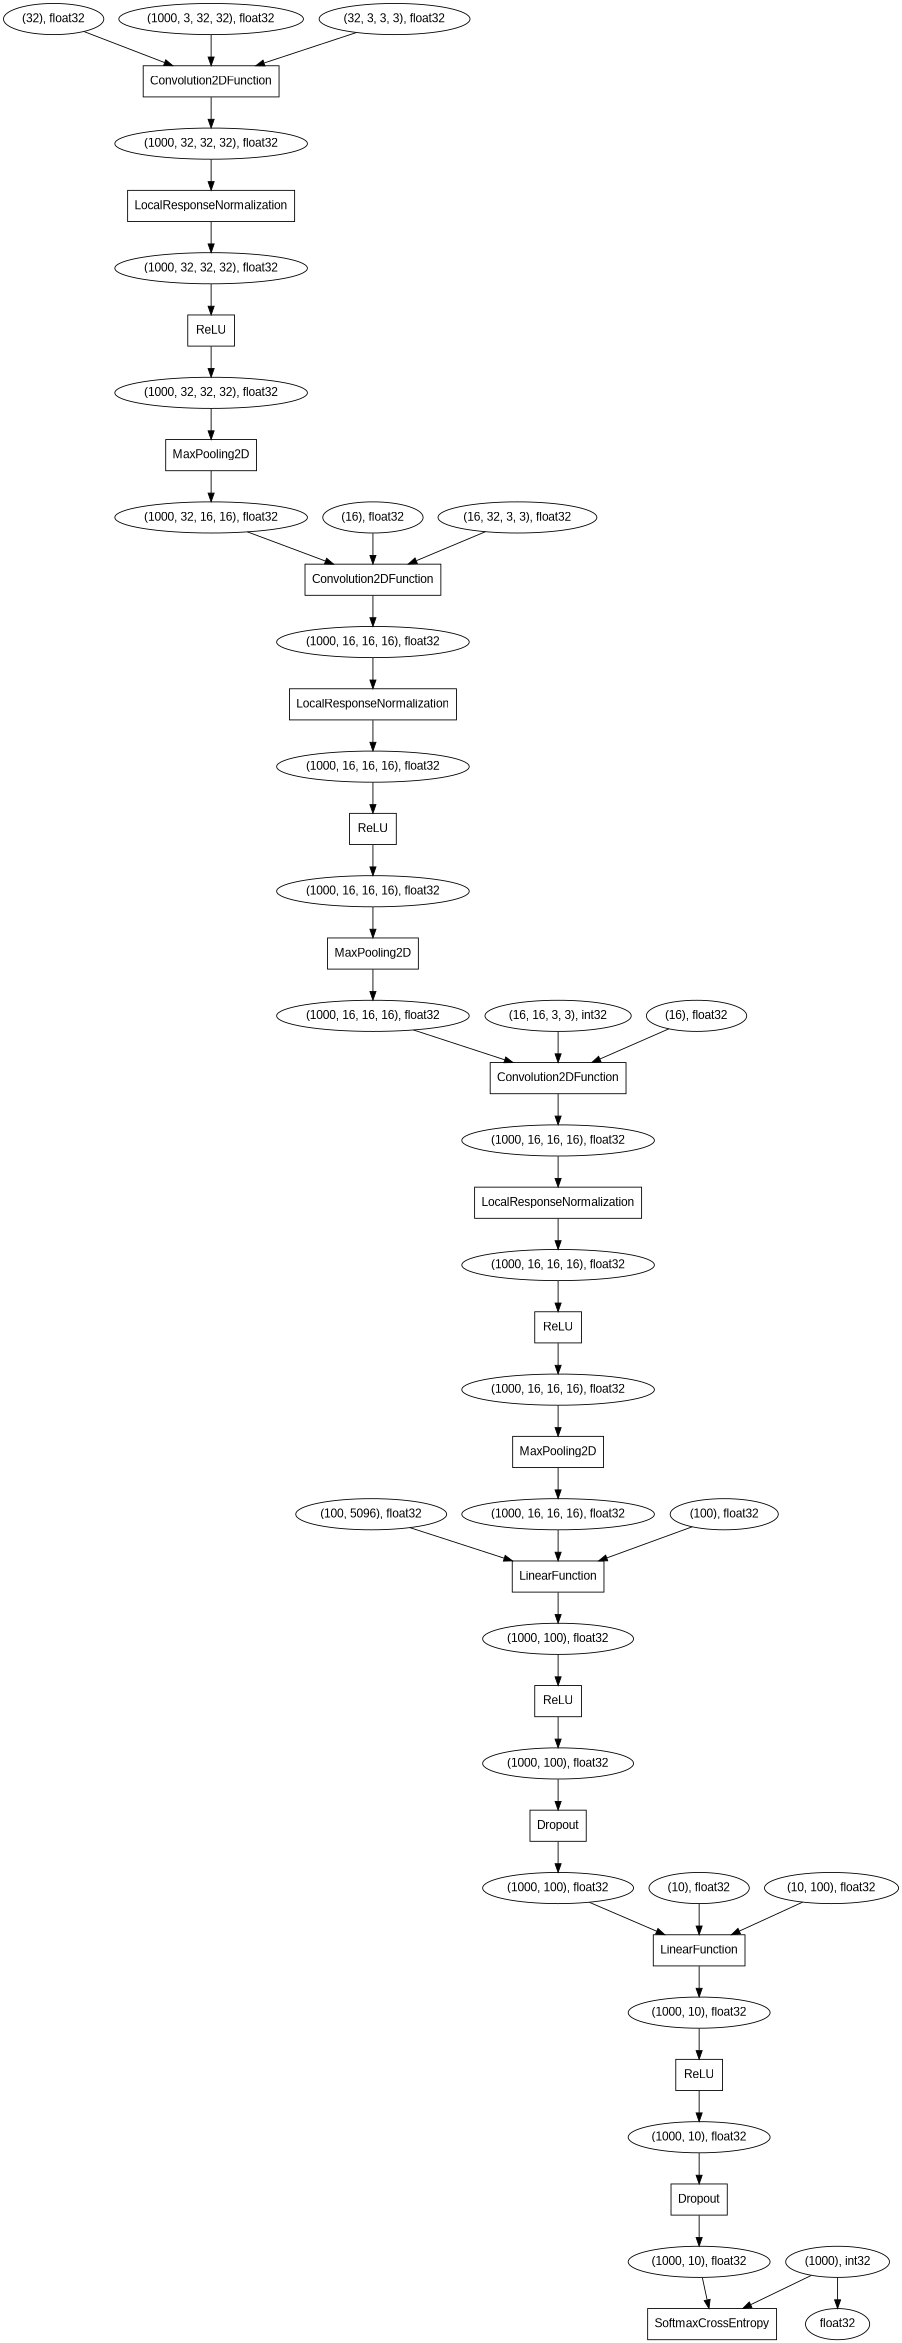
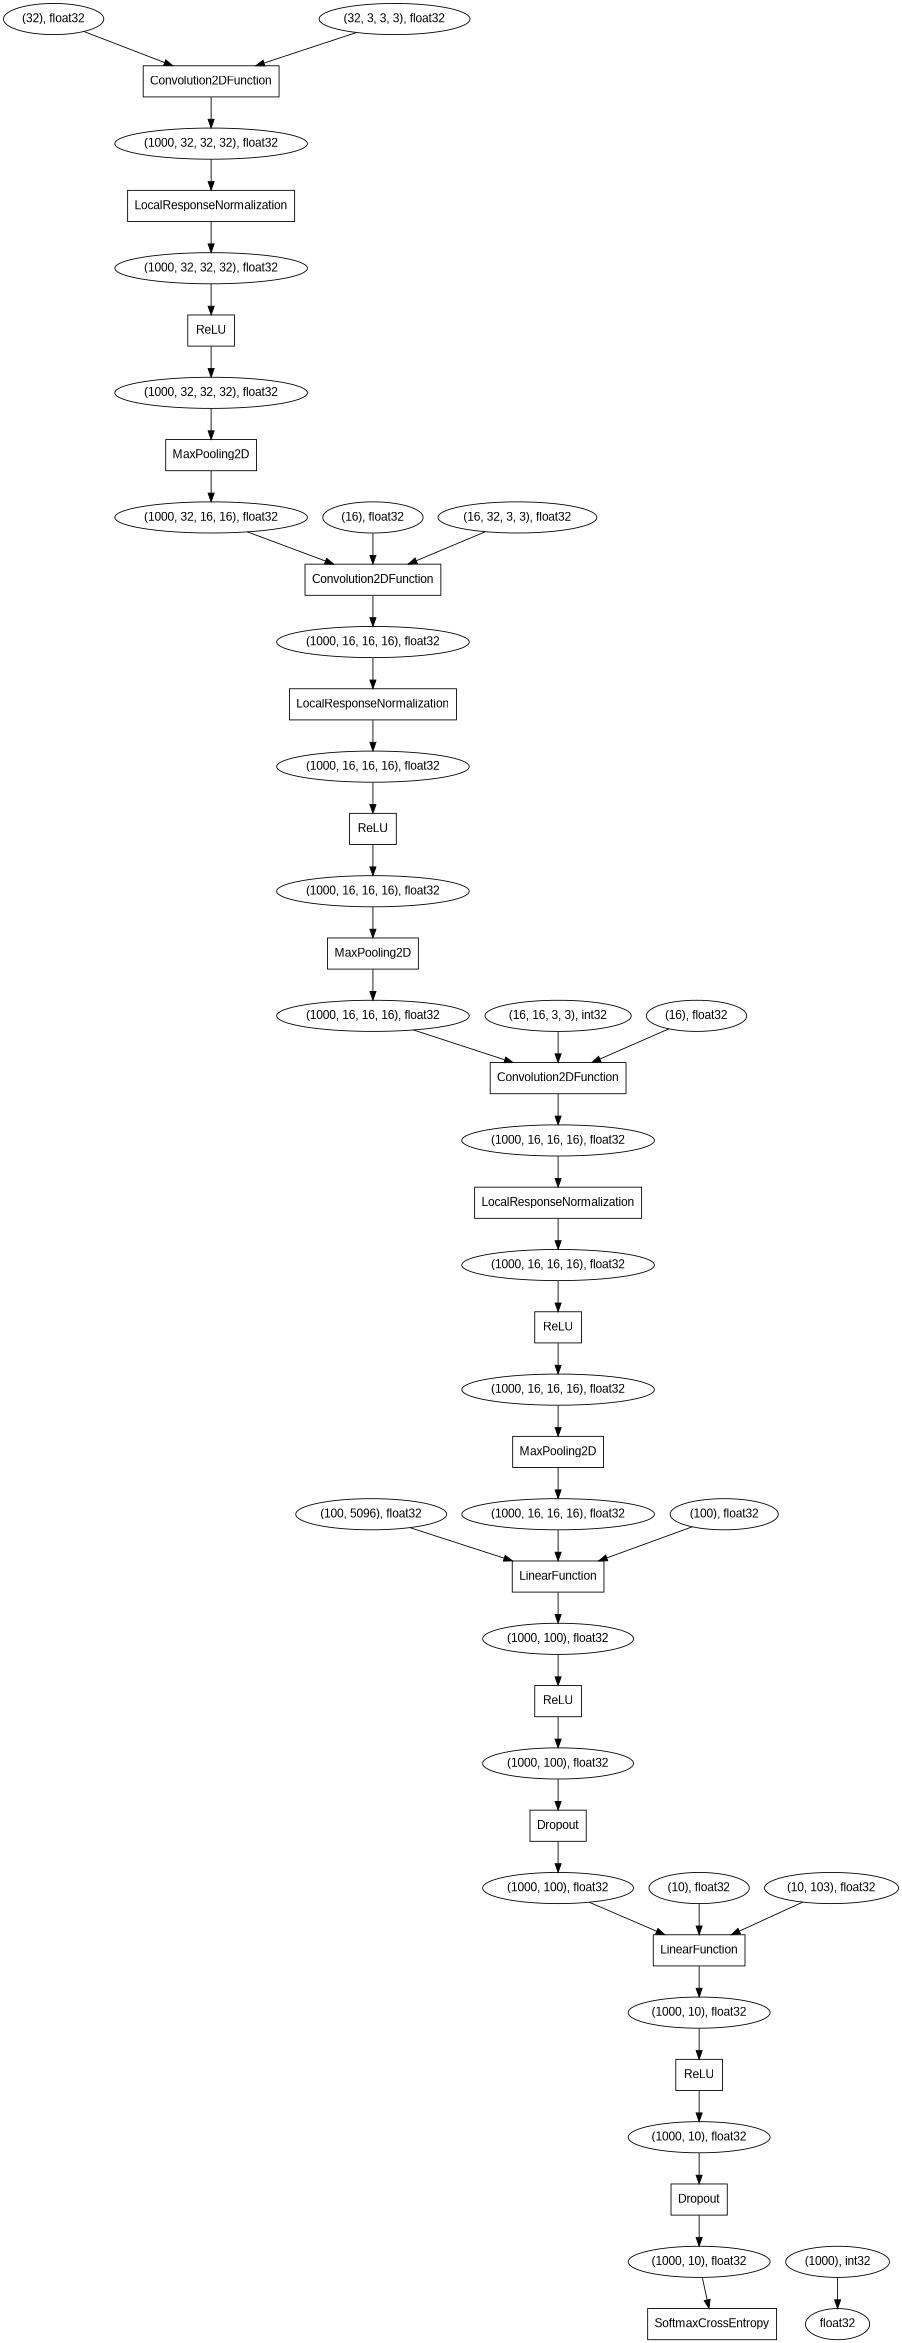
(211, 19) -> none
(832, 1888) -> (832, 1888)
(781, 2290) -> none
